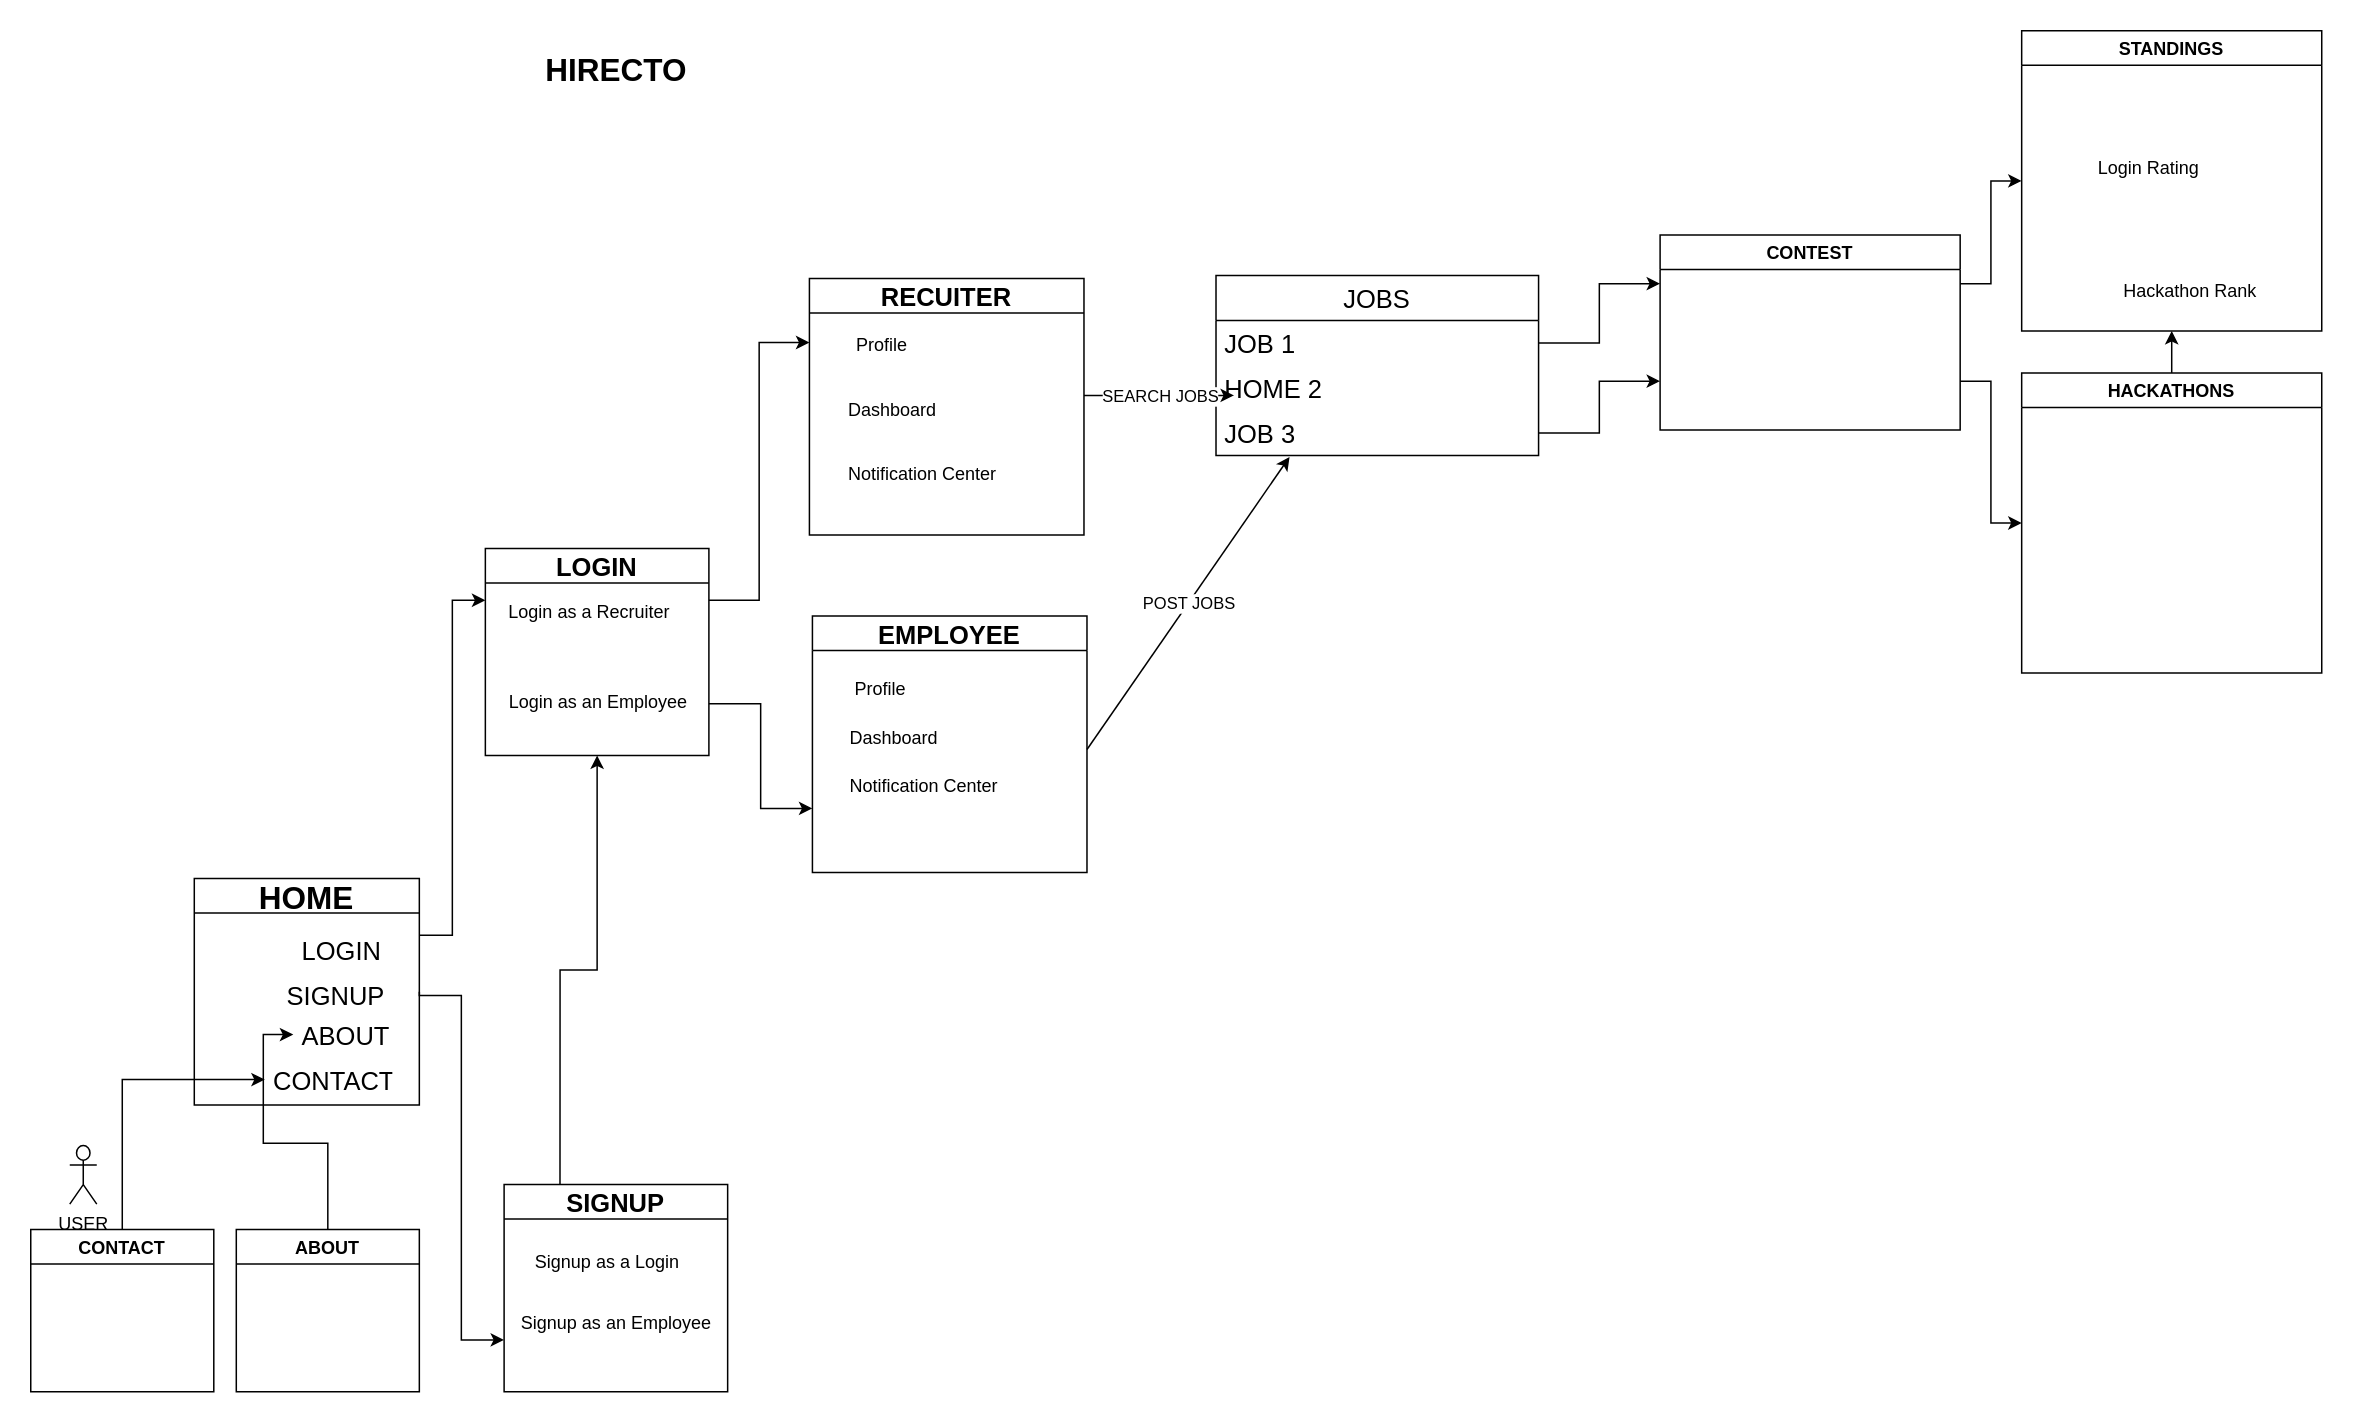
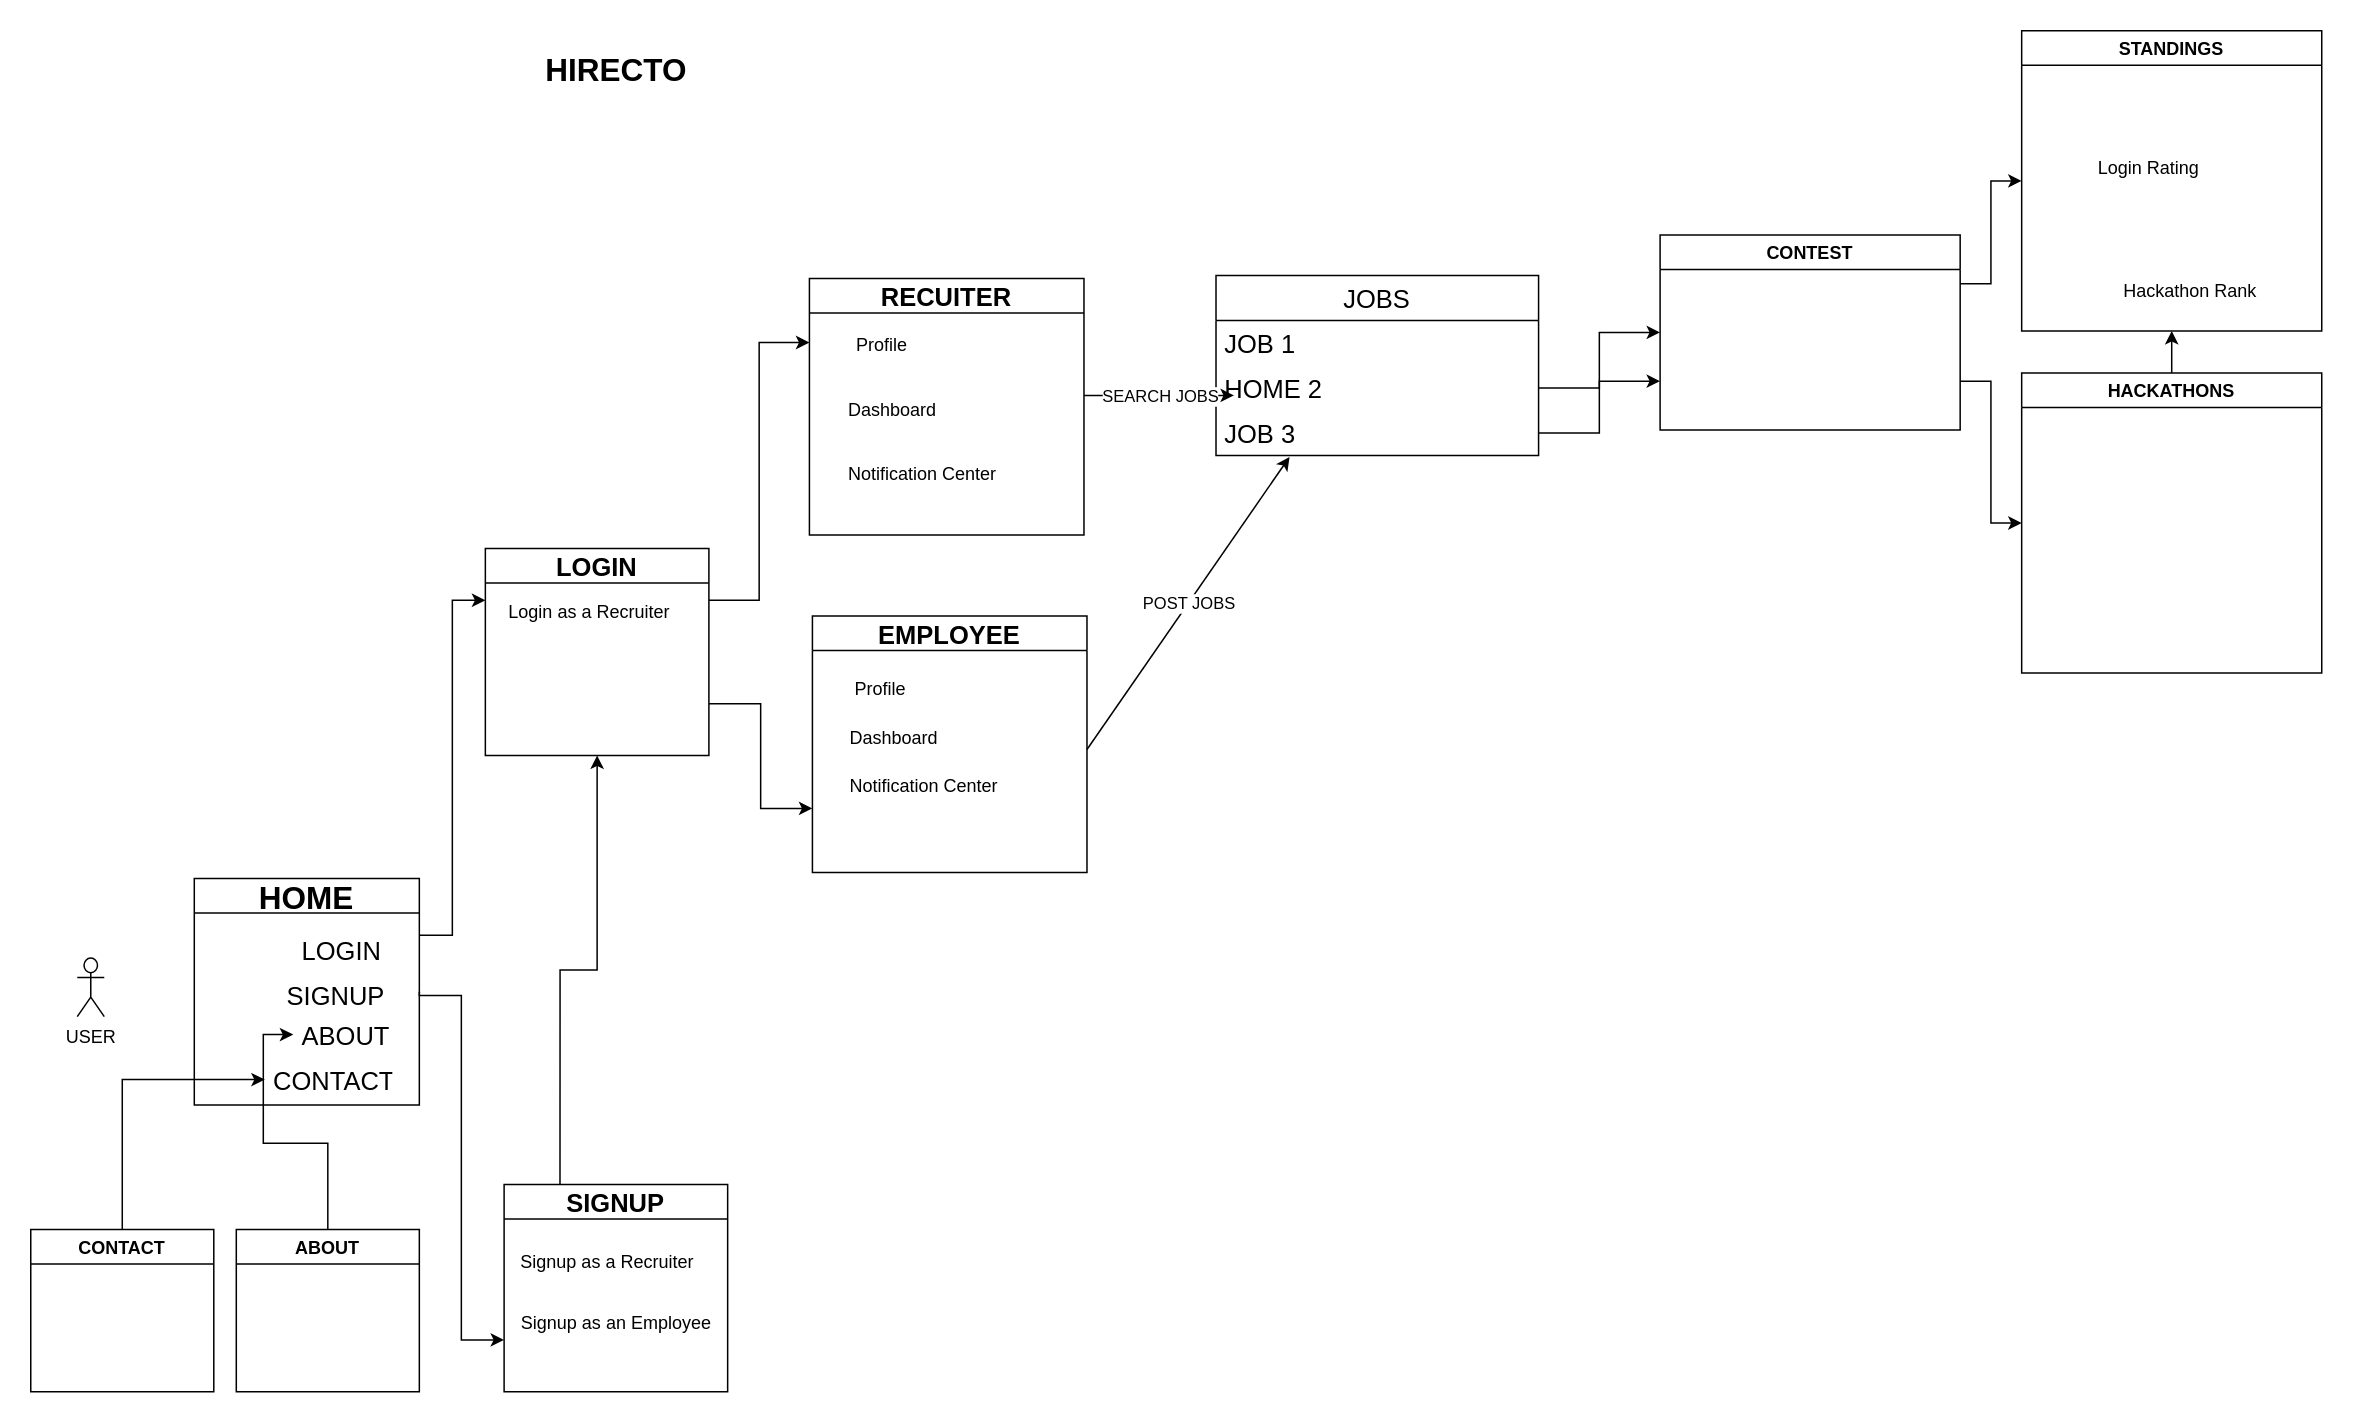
(1601, 284) -> none
none -> (1568, 388)
(597, 703) -> none
(83, 1175) -> (91, 987)
(608, 1262) -> (608, 1262)
